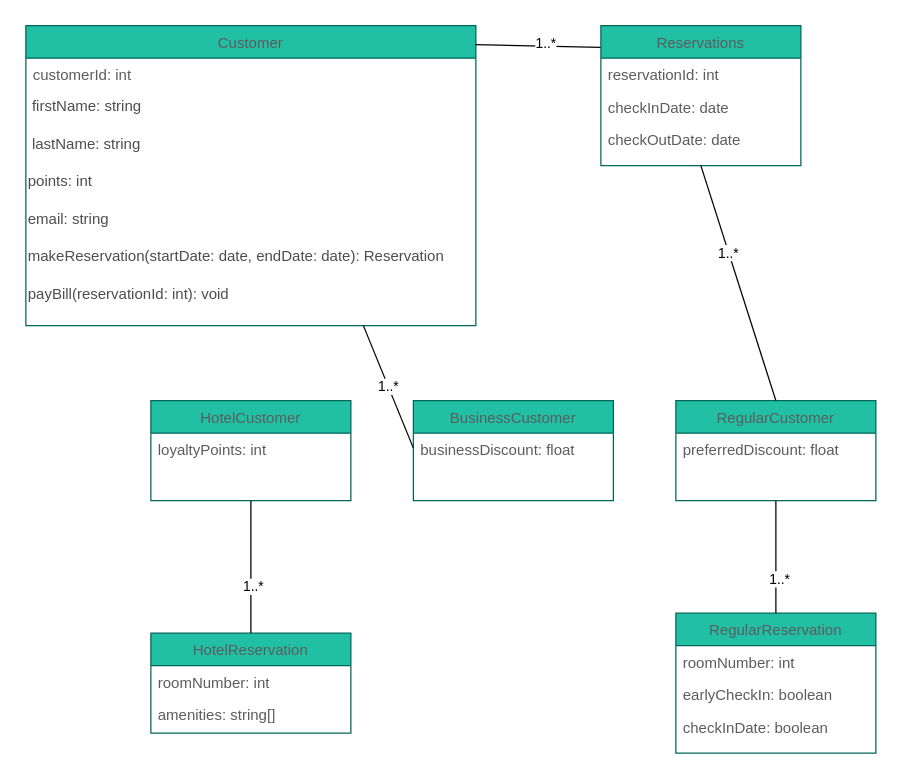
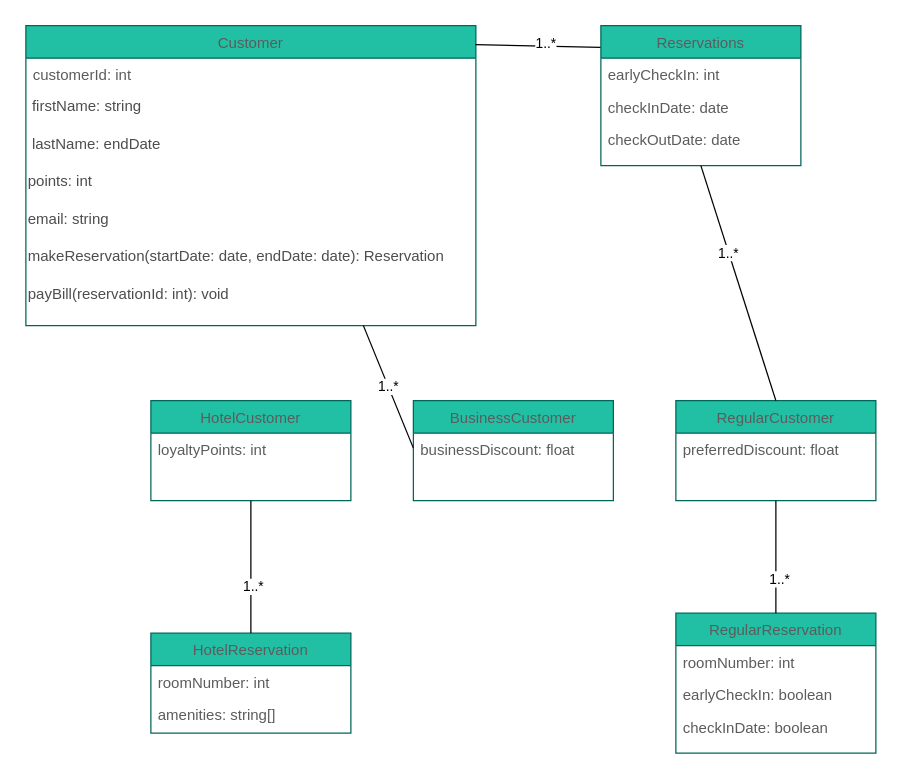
(675, 75) -> (671, 75)
(88, 144) -> (94, 144)
